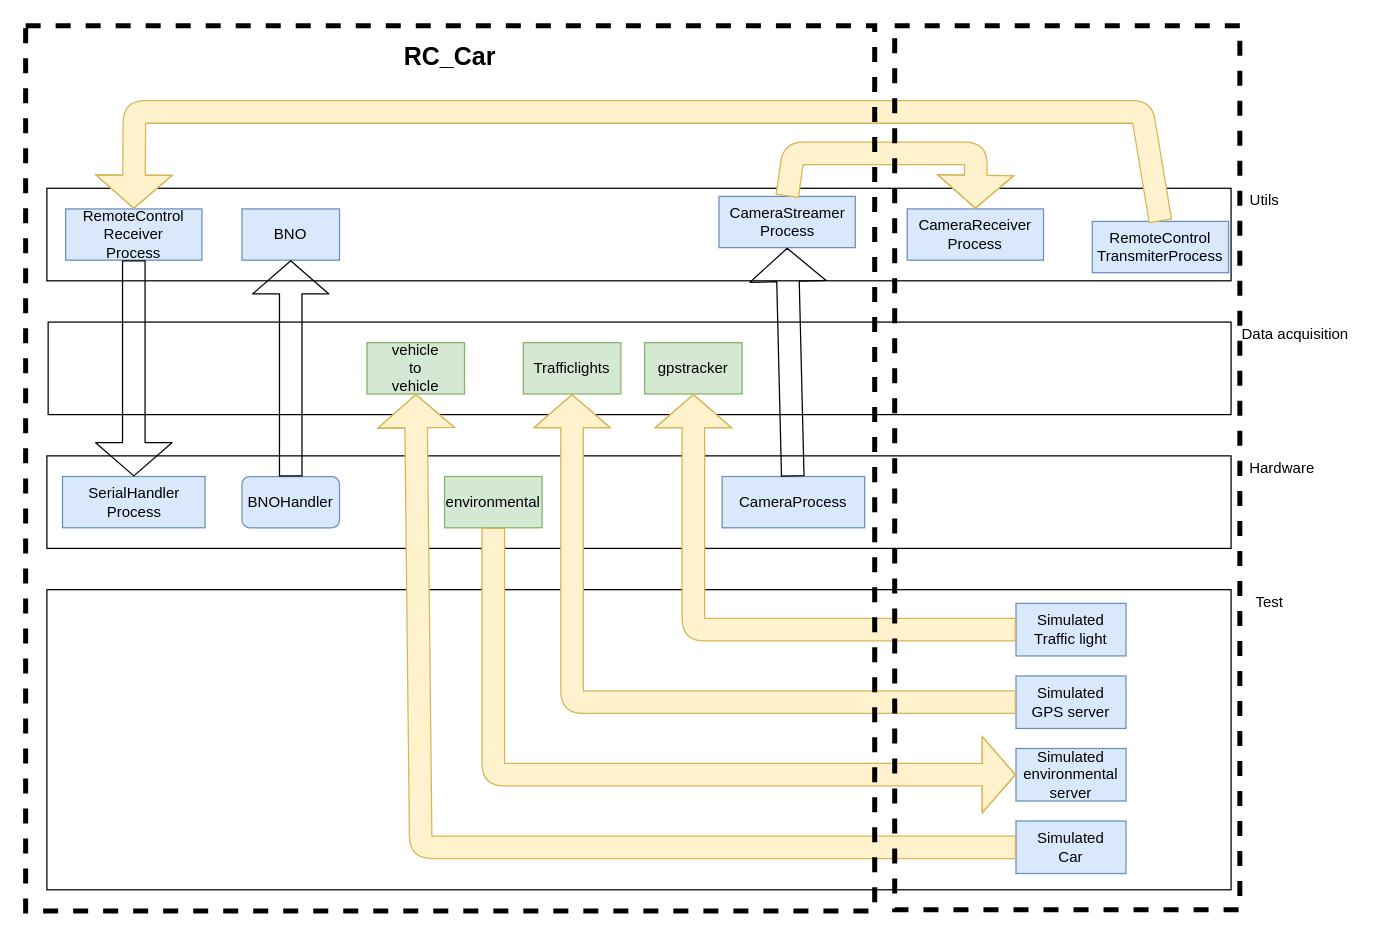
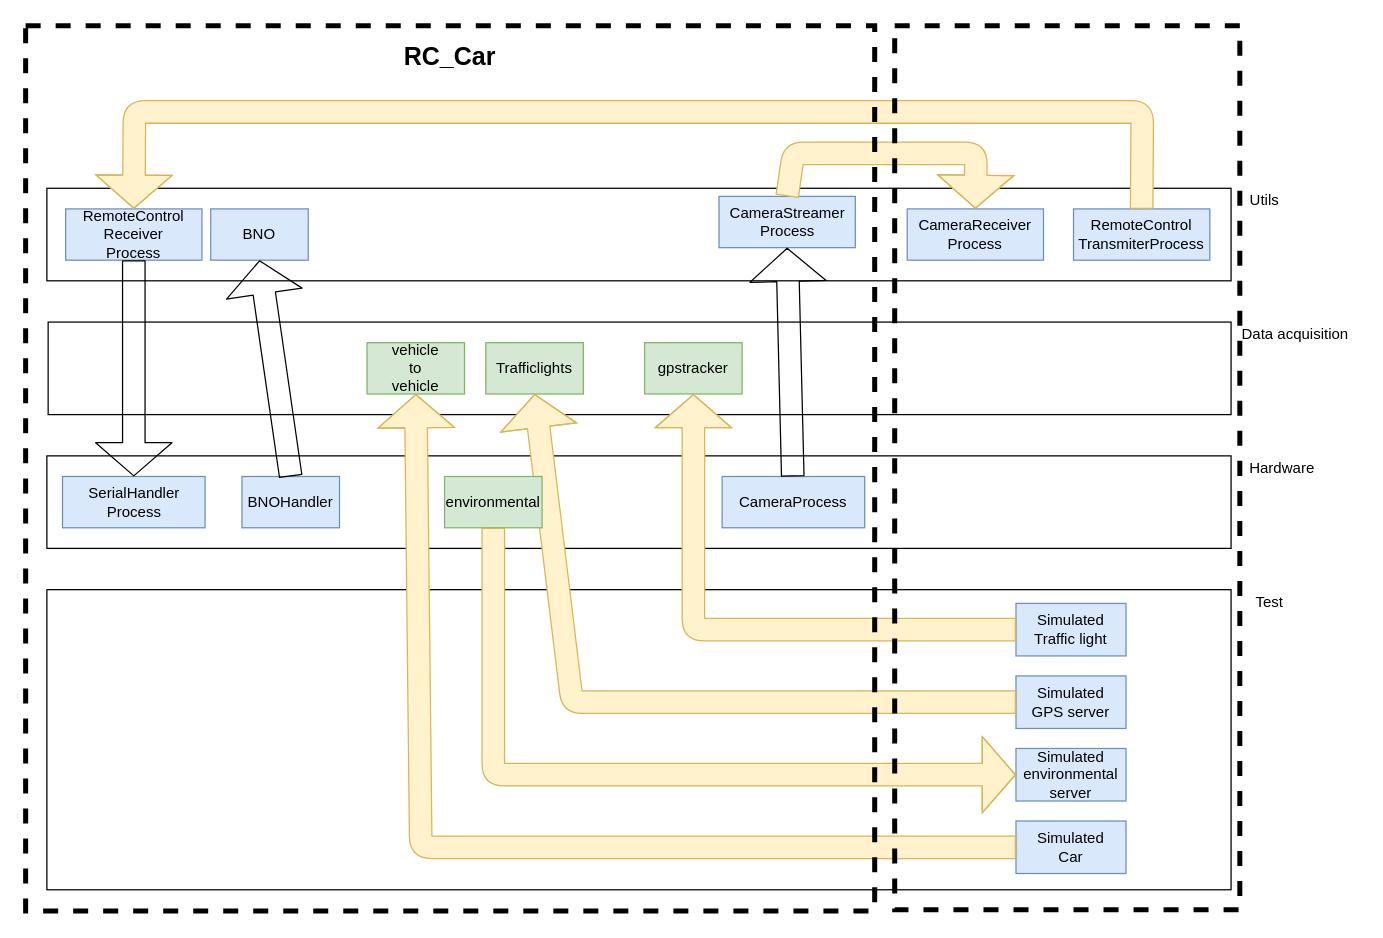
(291, 234) -> (259, 234)
(1160, 247) -> (1141, 234)
(572, 368) -> (534, 368)
(291, 502) -> (291, 502)
